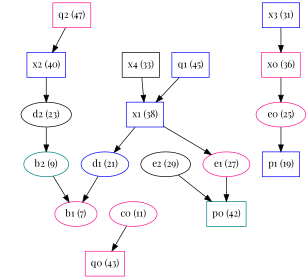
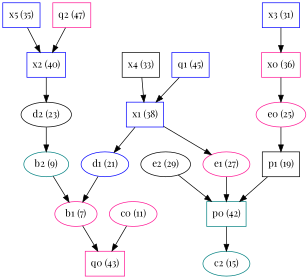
none -> (21, 15)
(281, 164) -> (281, 164)
none -> (256, 187)
none -> (88, 236)
none -> (226, 264)
